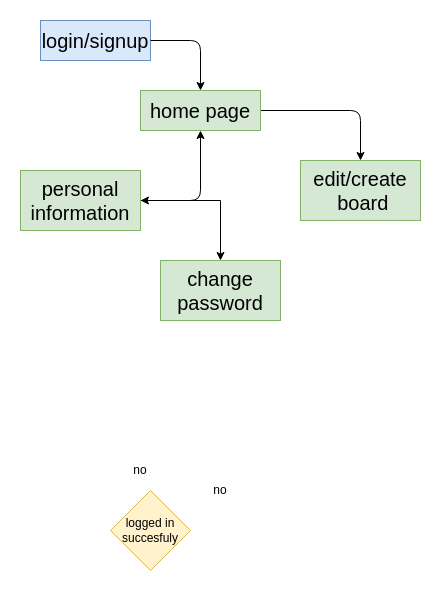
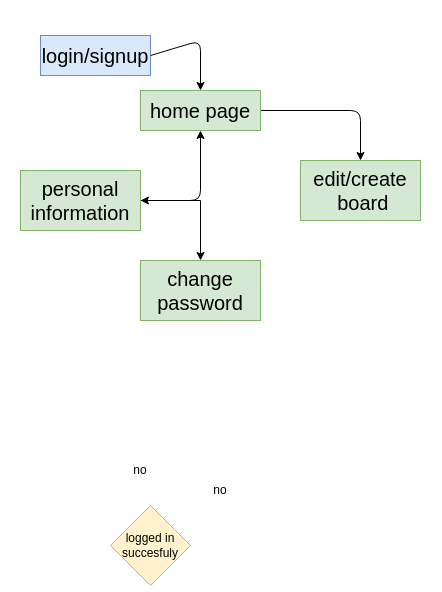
(96, 41) -> (96, 56)
(221, 291) -> (201, 291)
(151, 531) -> (151, 546)
